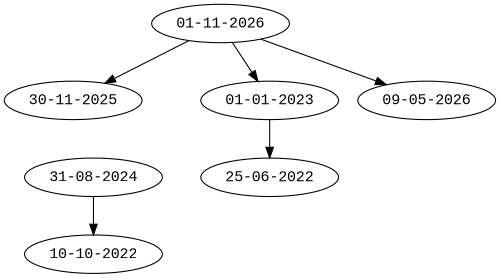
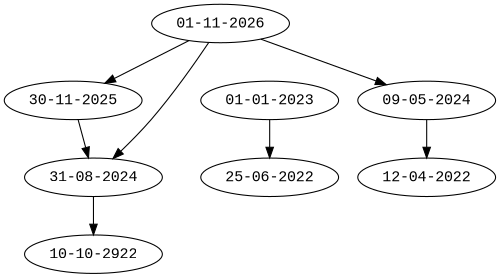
(242, 58) -> (168, 99)
(427, 100) -> (427, 100)
none -> (82, 134)
none -> (427, 177)
(93, 254) -> (93, 254)
